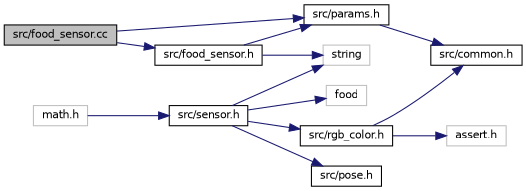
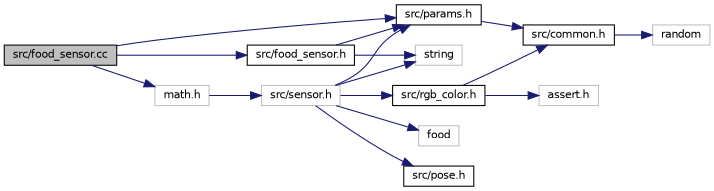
none -> (681, 35)
none -> (369, 62)
none -> (118, 74)
(209, 116) -> (301, 96)
